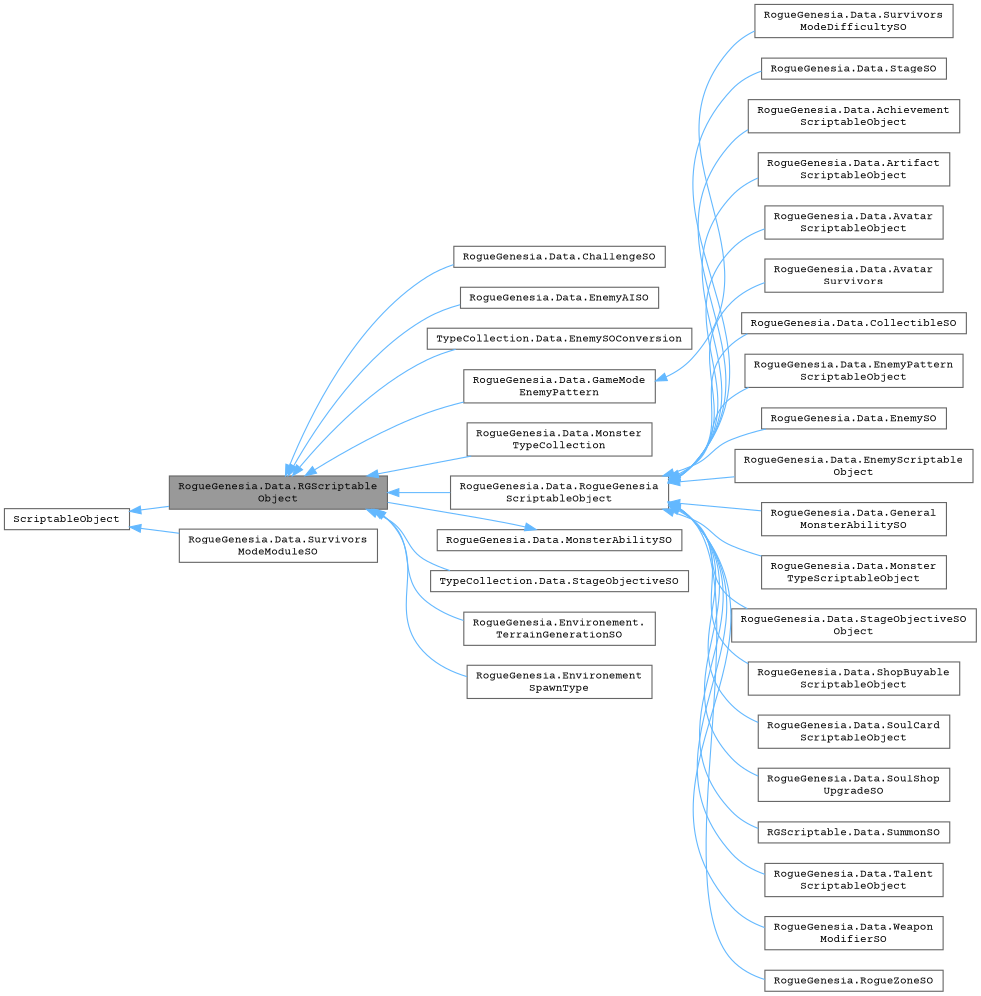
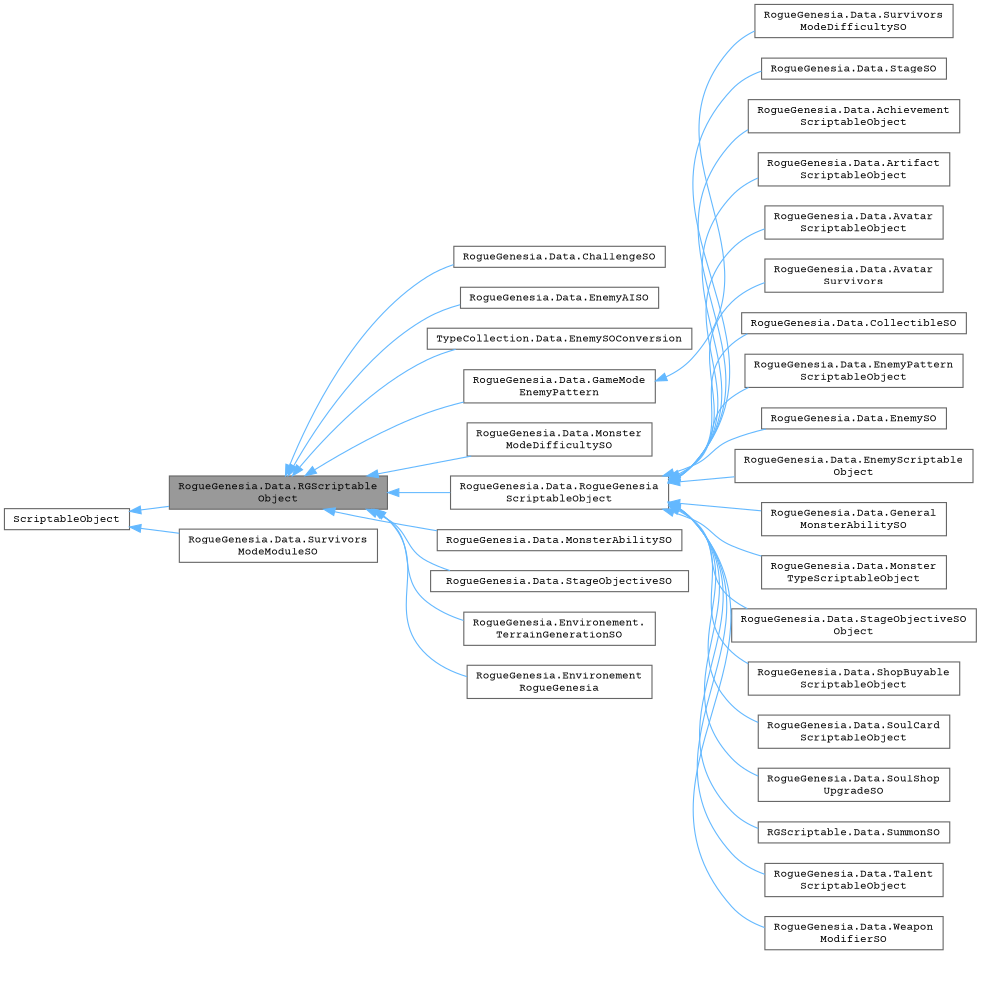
(560, 439) -> (560, 439)
(456, 514) -> (373, 519)
(560, 581) -> (560, 581)
(560, 682) -> (560, 682)
(854, 981) -> none
